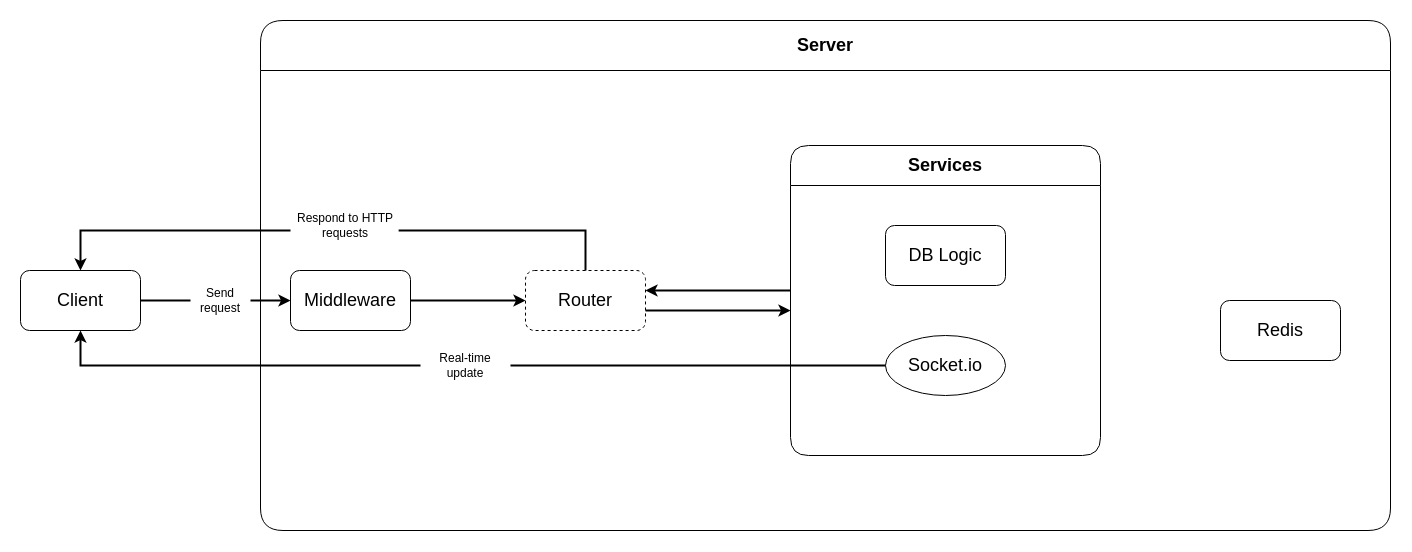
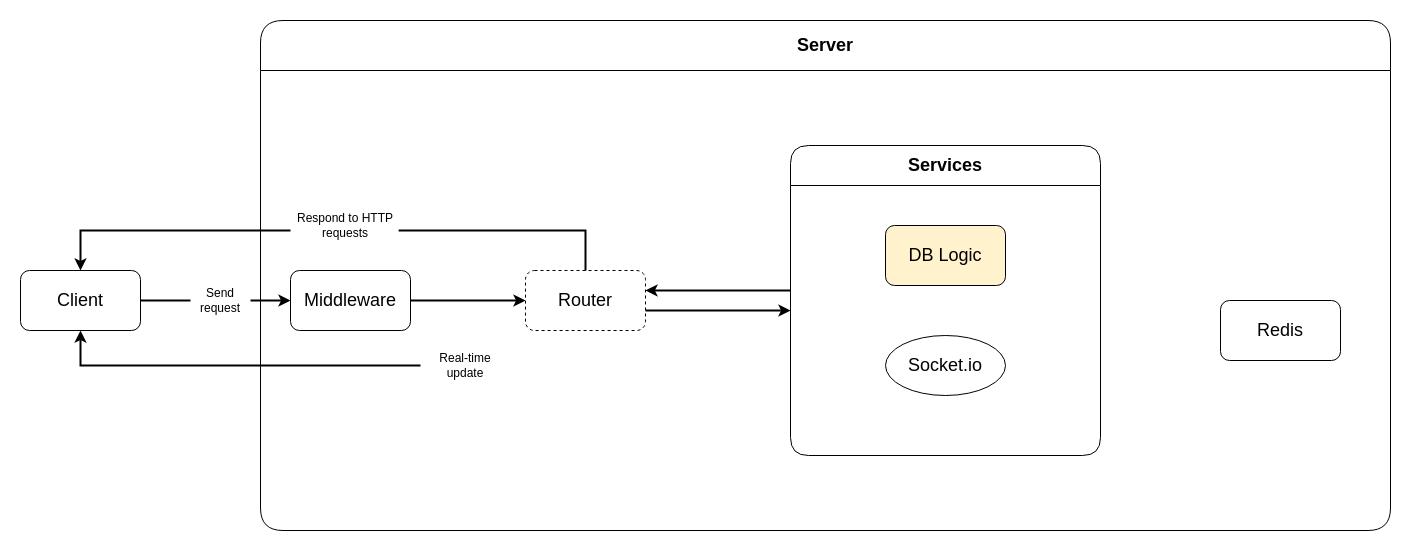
(946, 256) -> (946, 256)
(699, 366) -> none
